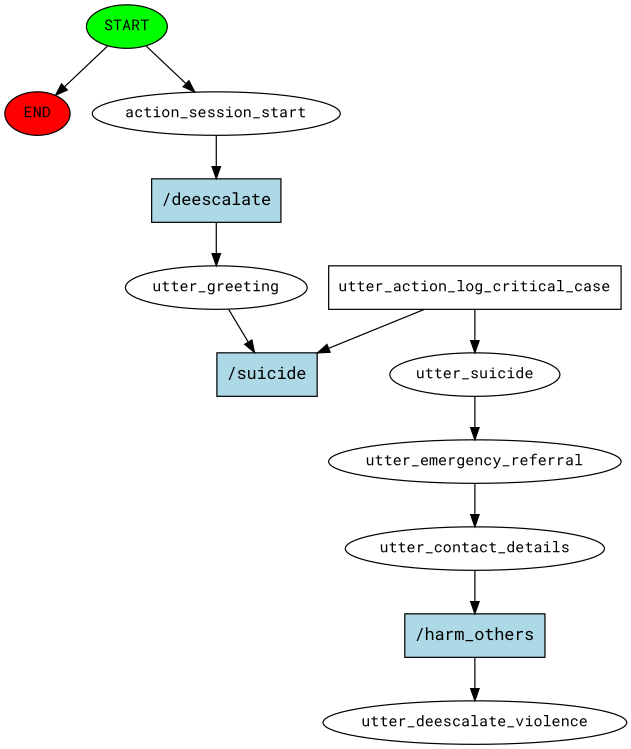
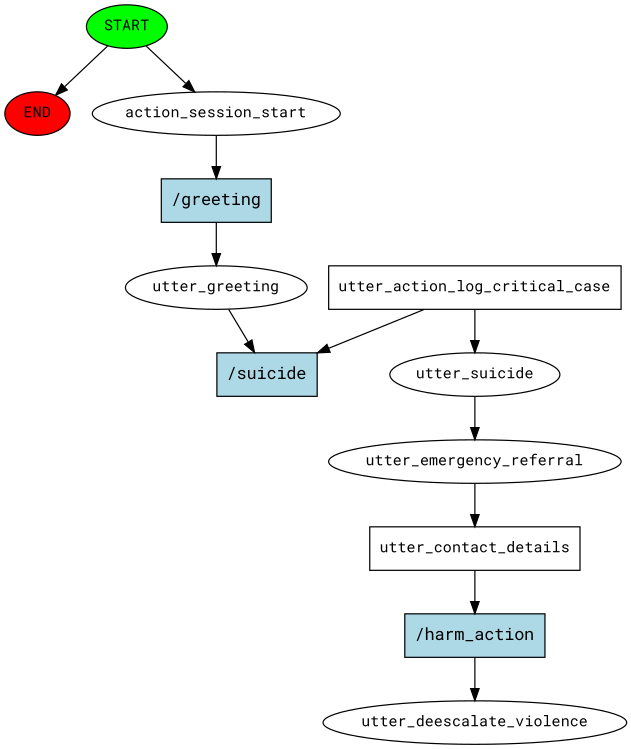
(216, 201) -> (216, 201)
(475, 549) -> (475, 549)
(475, 636) -> (475, 636)
